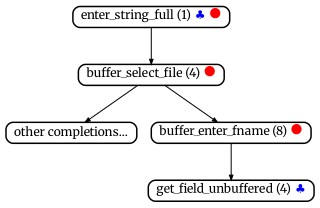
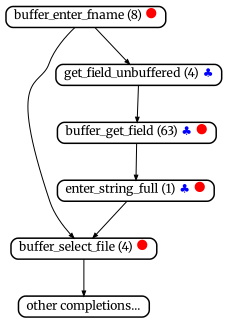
(189, 102) -> (30, 128)
none -> (137, 133)
